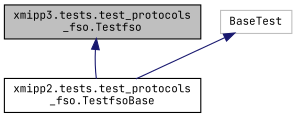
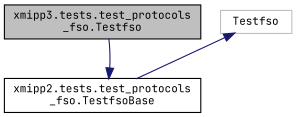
(256, 22) -> (256, 22)
(95, 64) -> (110, 53)
